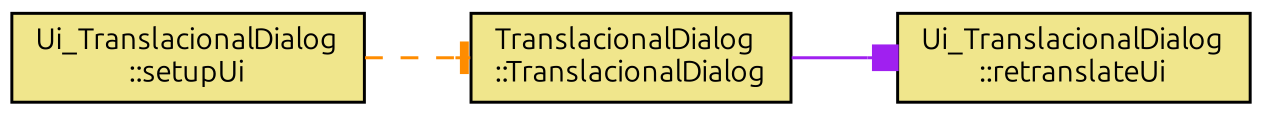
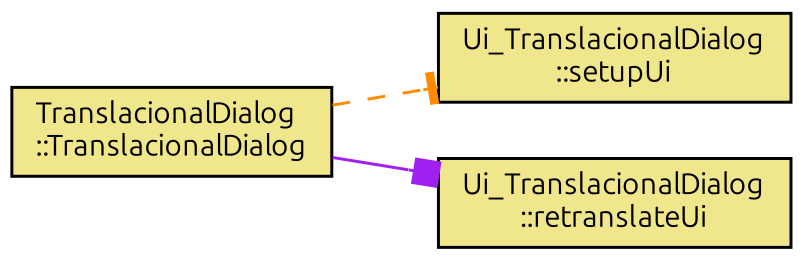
(410, 58) -> (378, 97)
